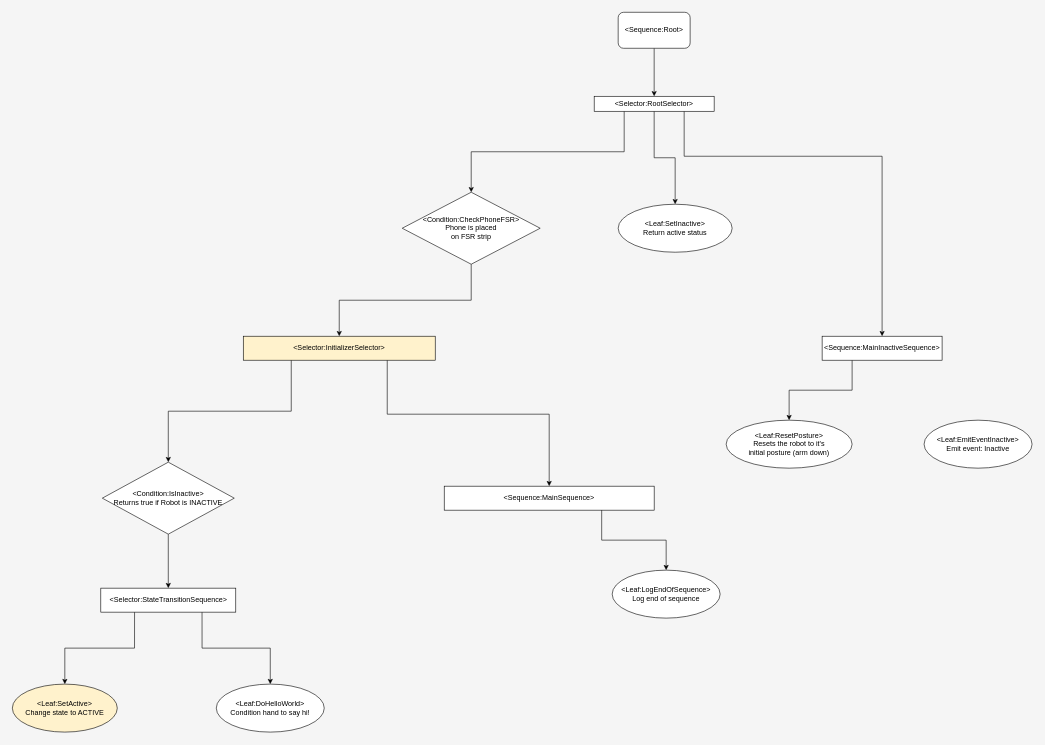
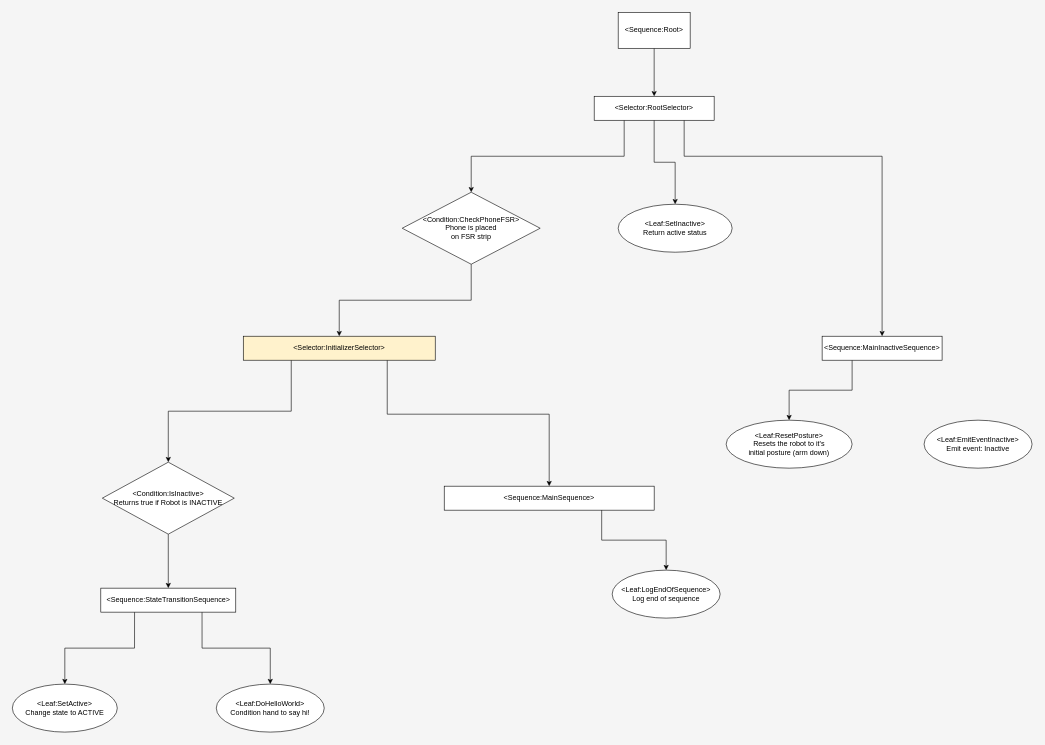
(654, 30) -> (654, 30)
(654, 104) -> (654, 108)
(169, 600) -> (169, 600)
(65, 708) -> (65, 708)
